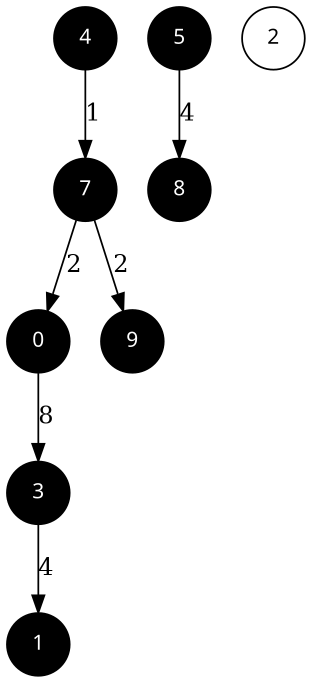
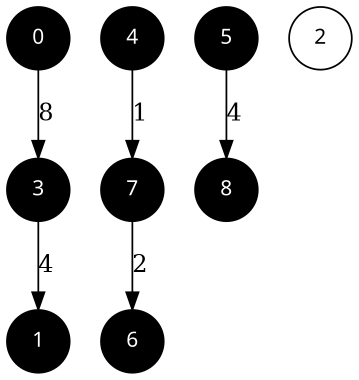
(65, 257) -> none
(132, 341) -> (132, 341)
